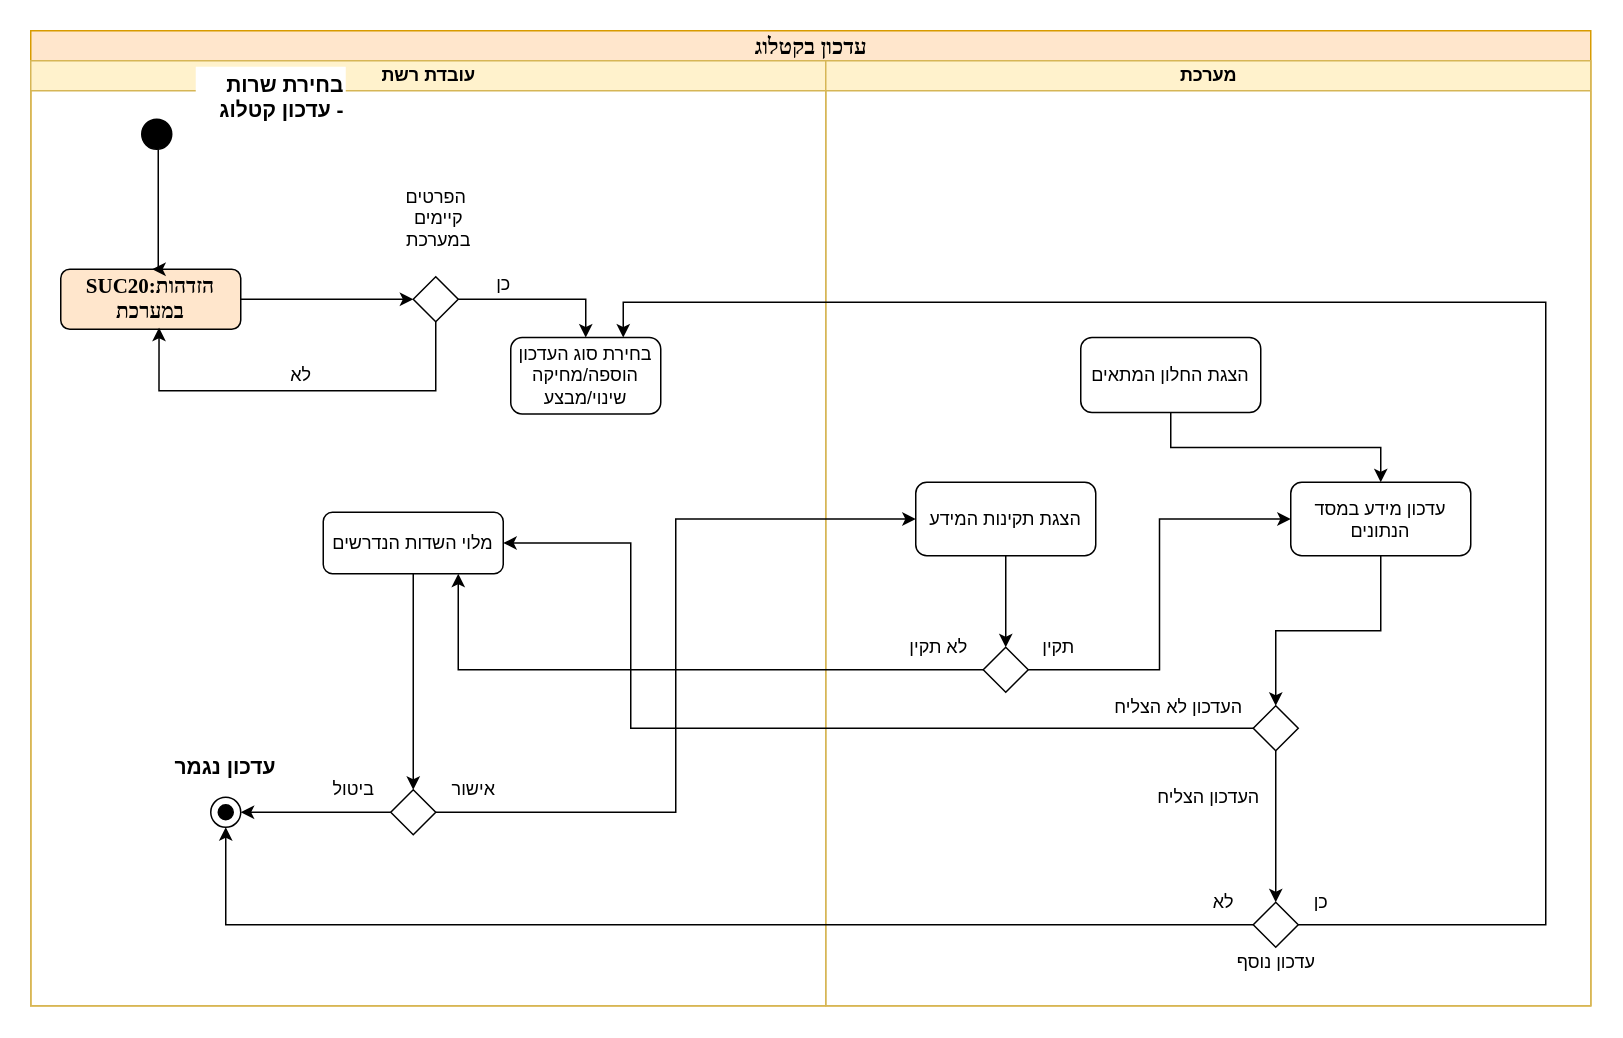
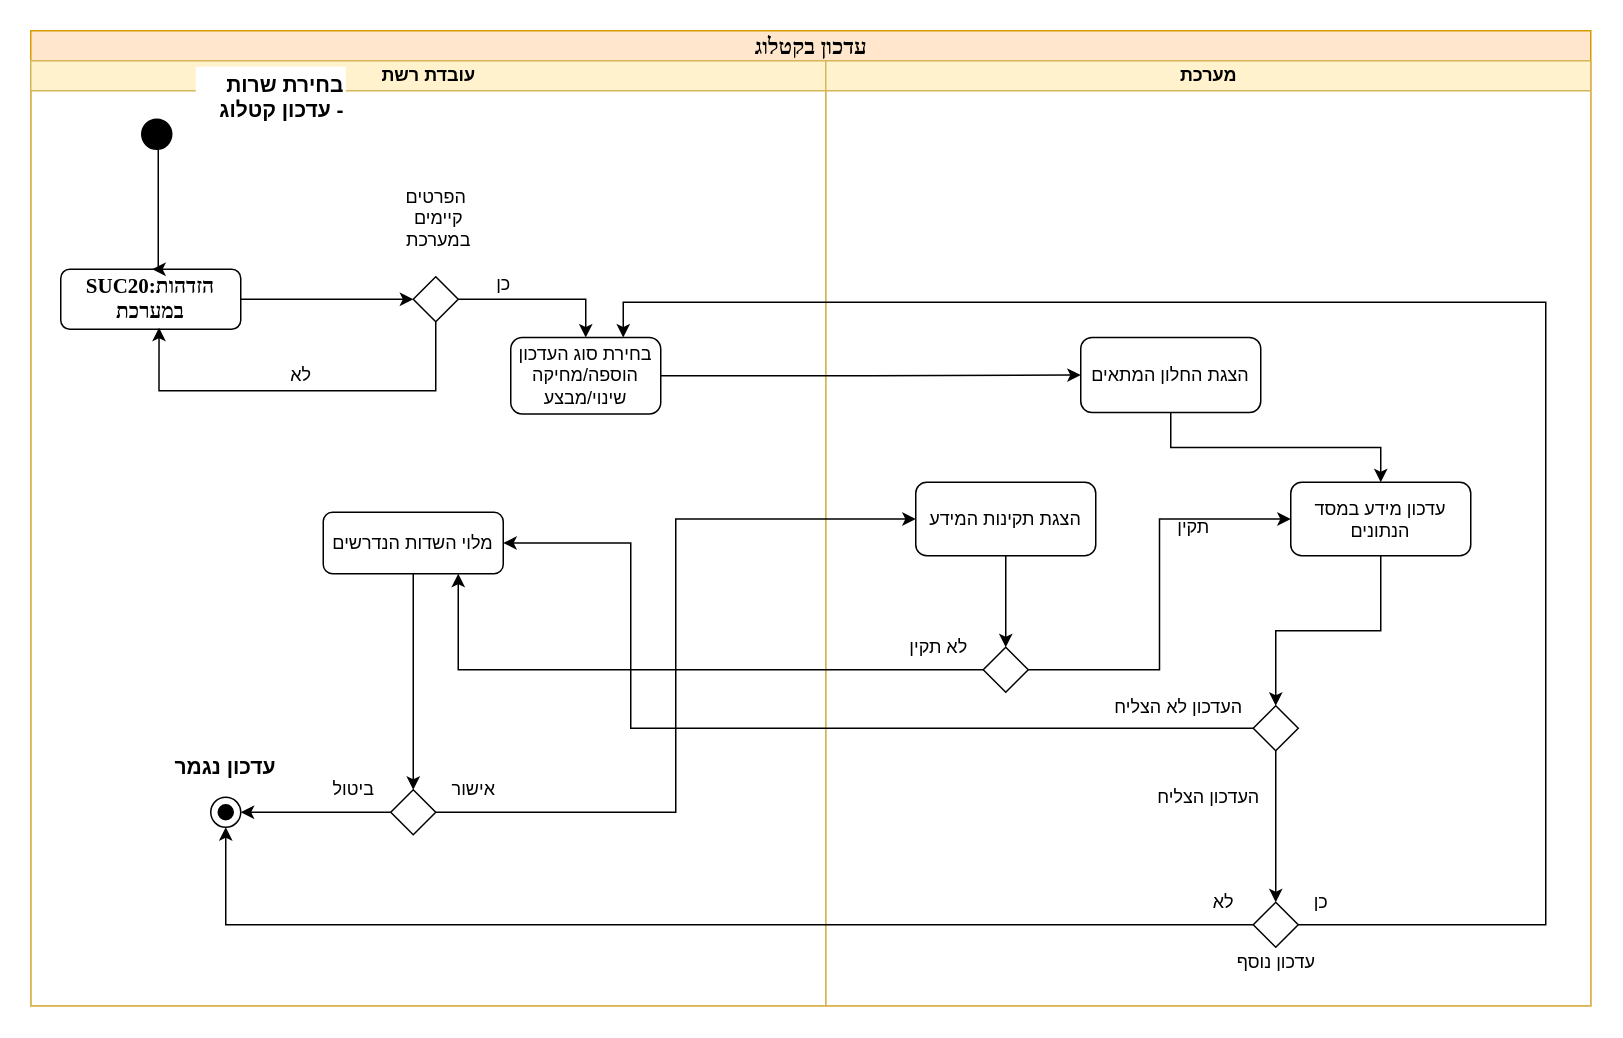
(151, 299) -> (151, 299)
none -> (866, 376)
(1058, 647) -> (1193, 527)
